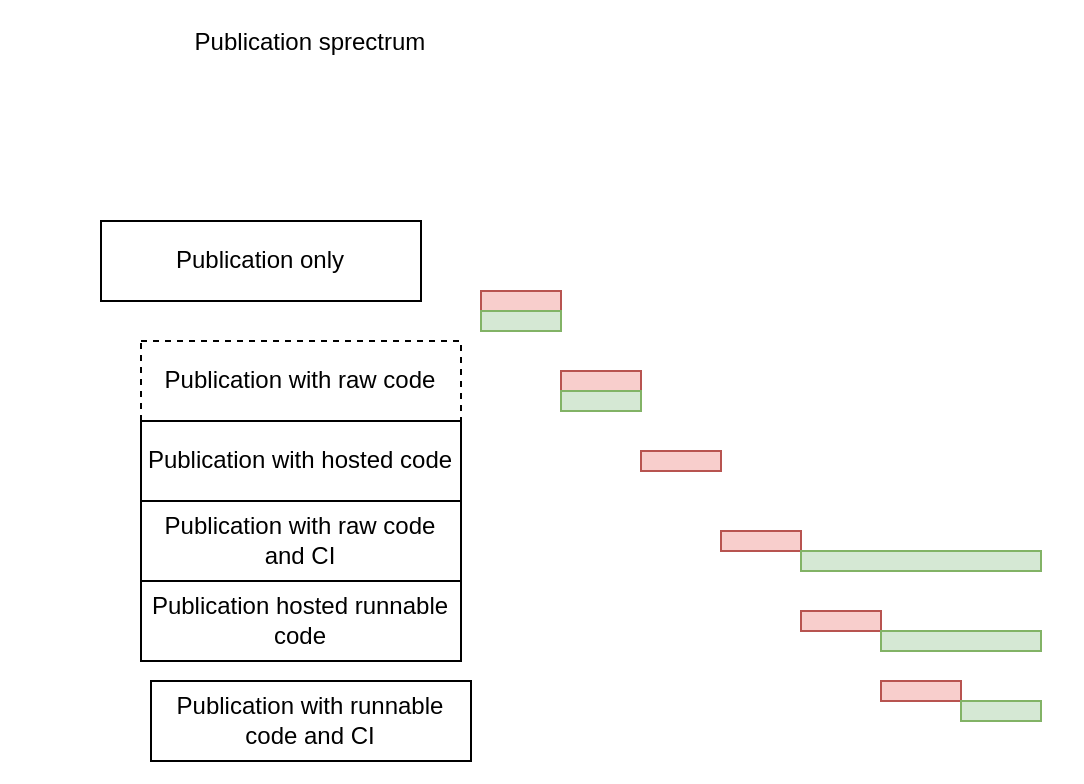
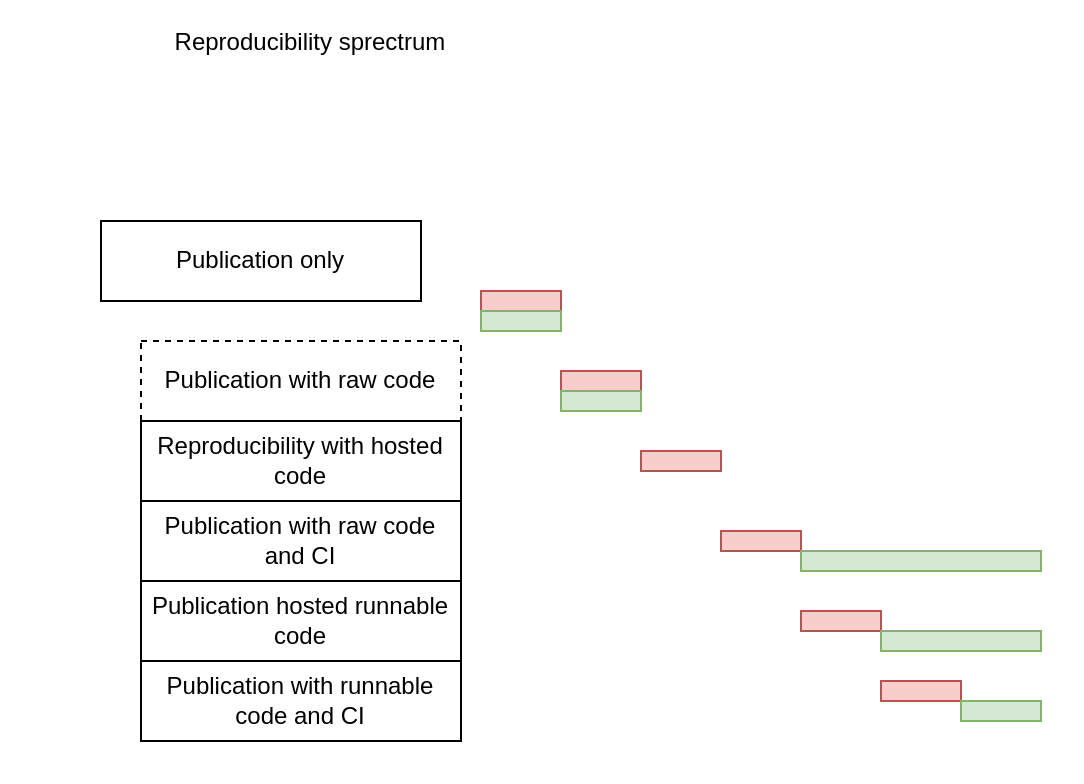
(311, 43) -> (311, 43)
(301, 461) -> (301, 461)
(311, 721) -> (301, 701)
